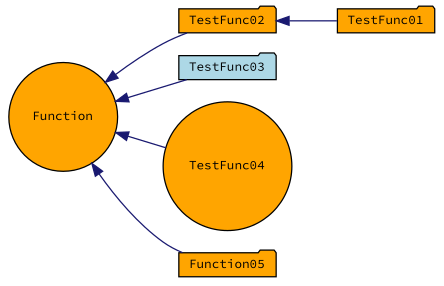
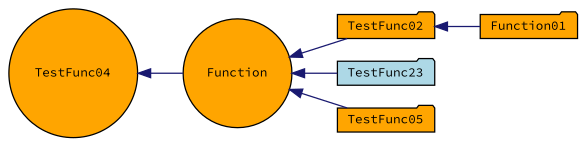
(386, 21) -> (529, 26)
(228, 68) -> (386, 73)
(147, 142) -> (167, 73)
(228, 265) -> (386, 120)
